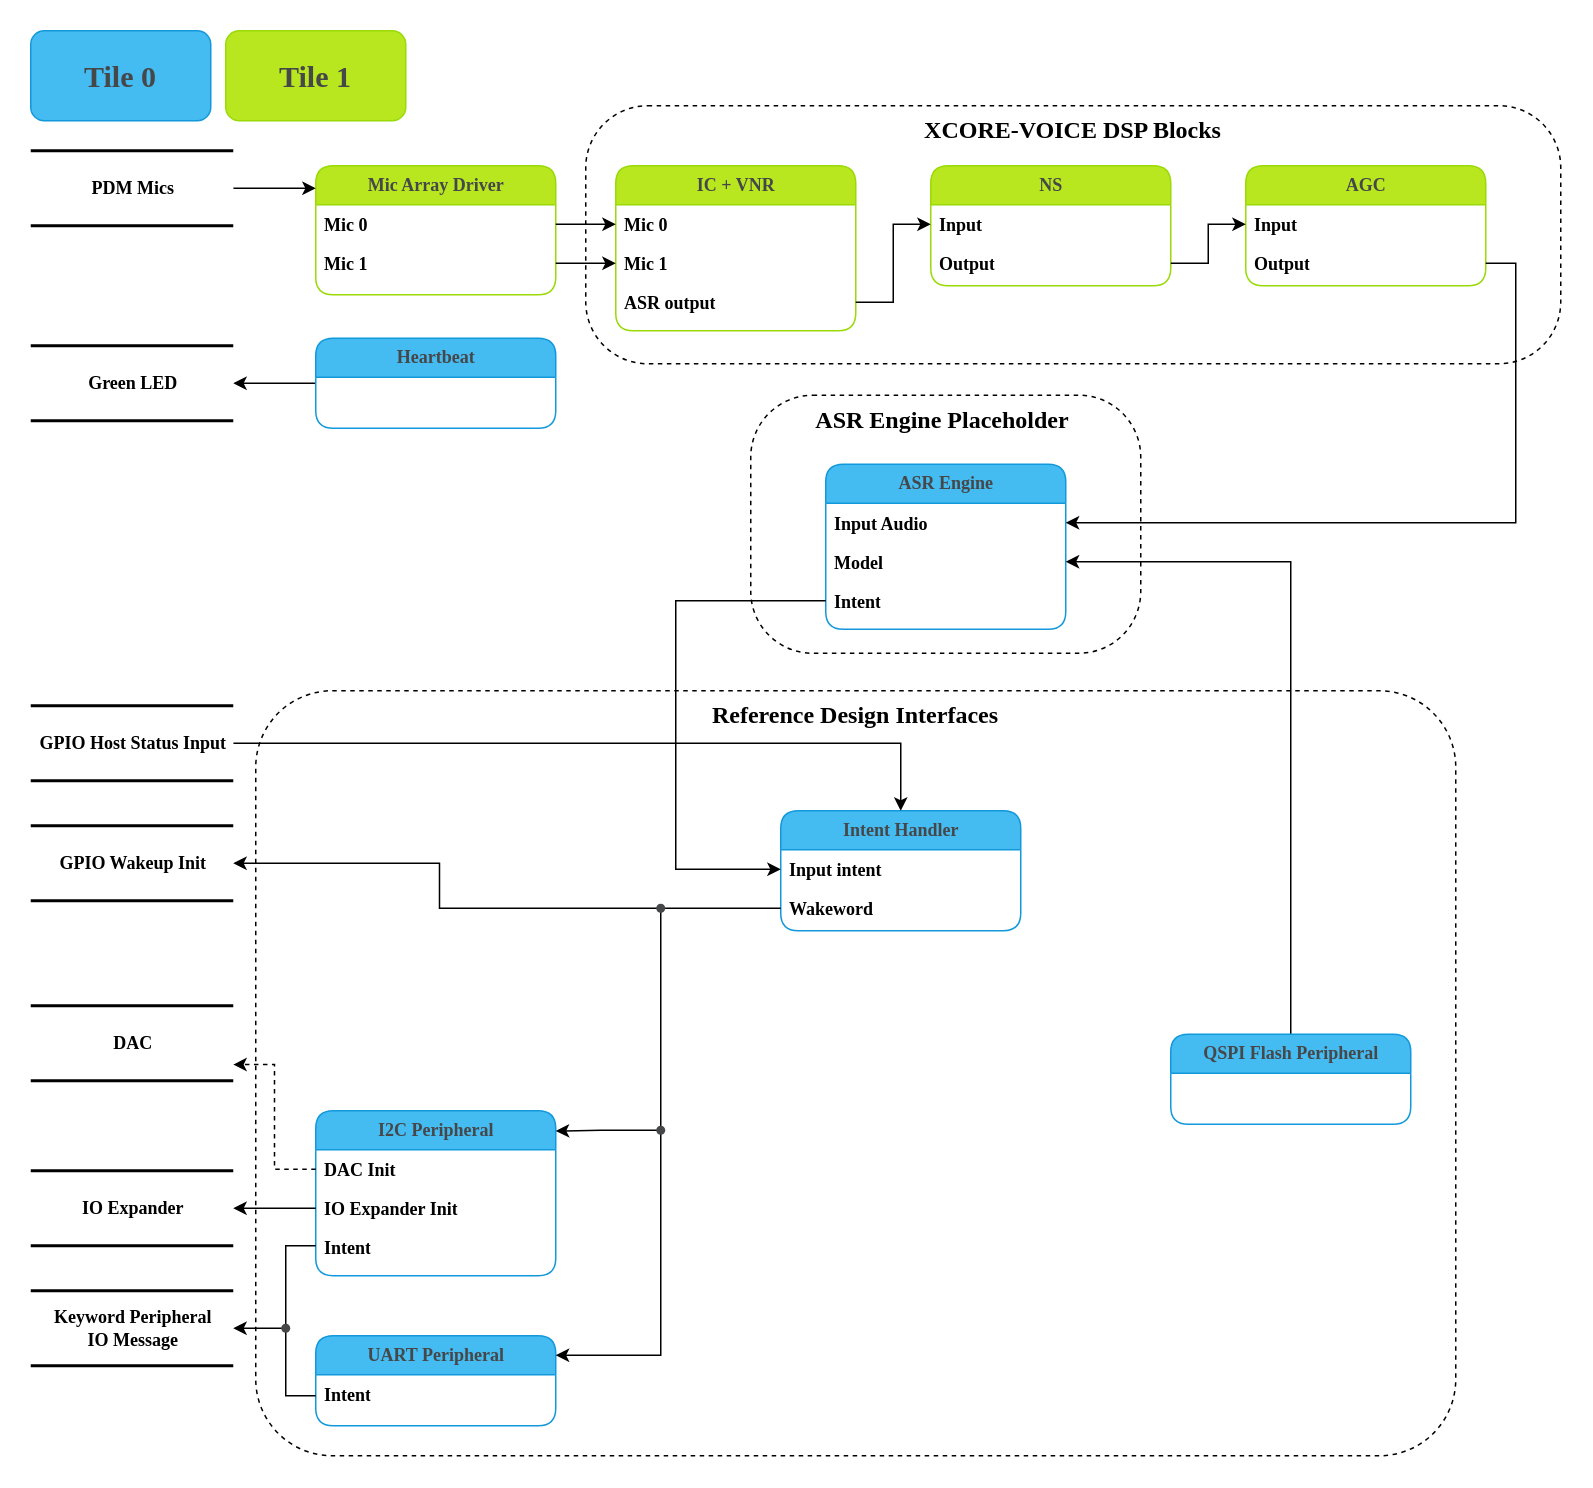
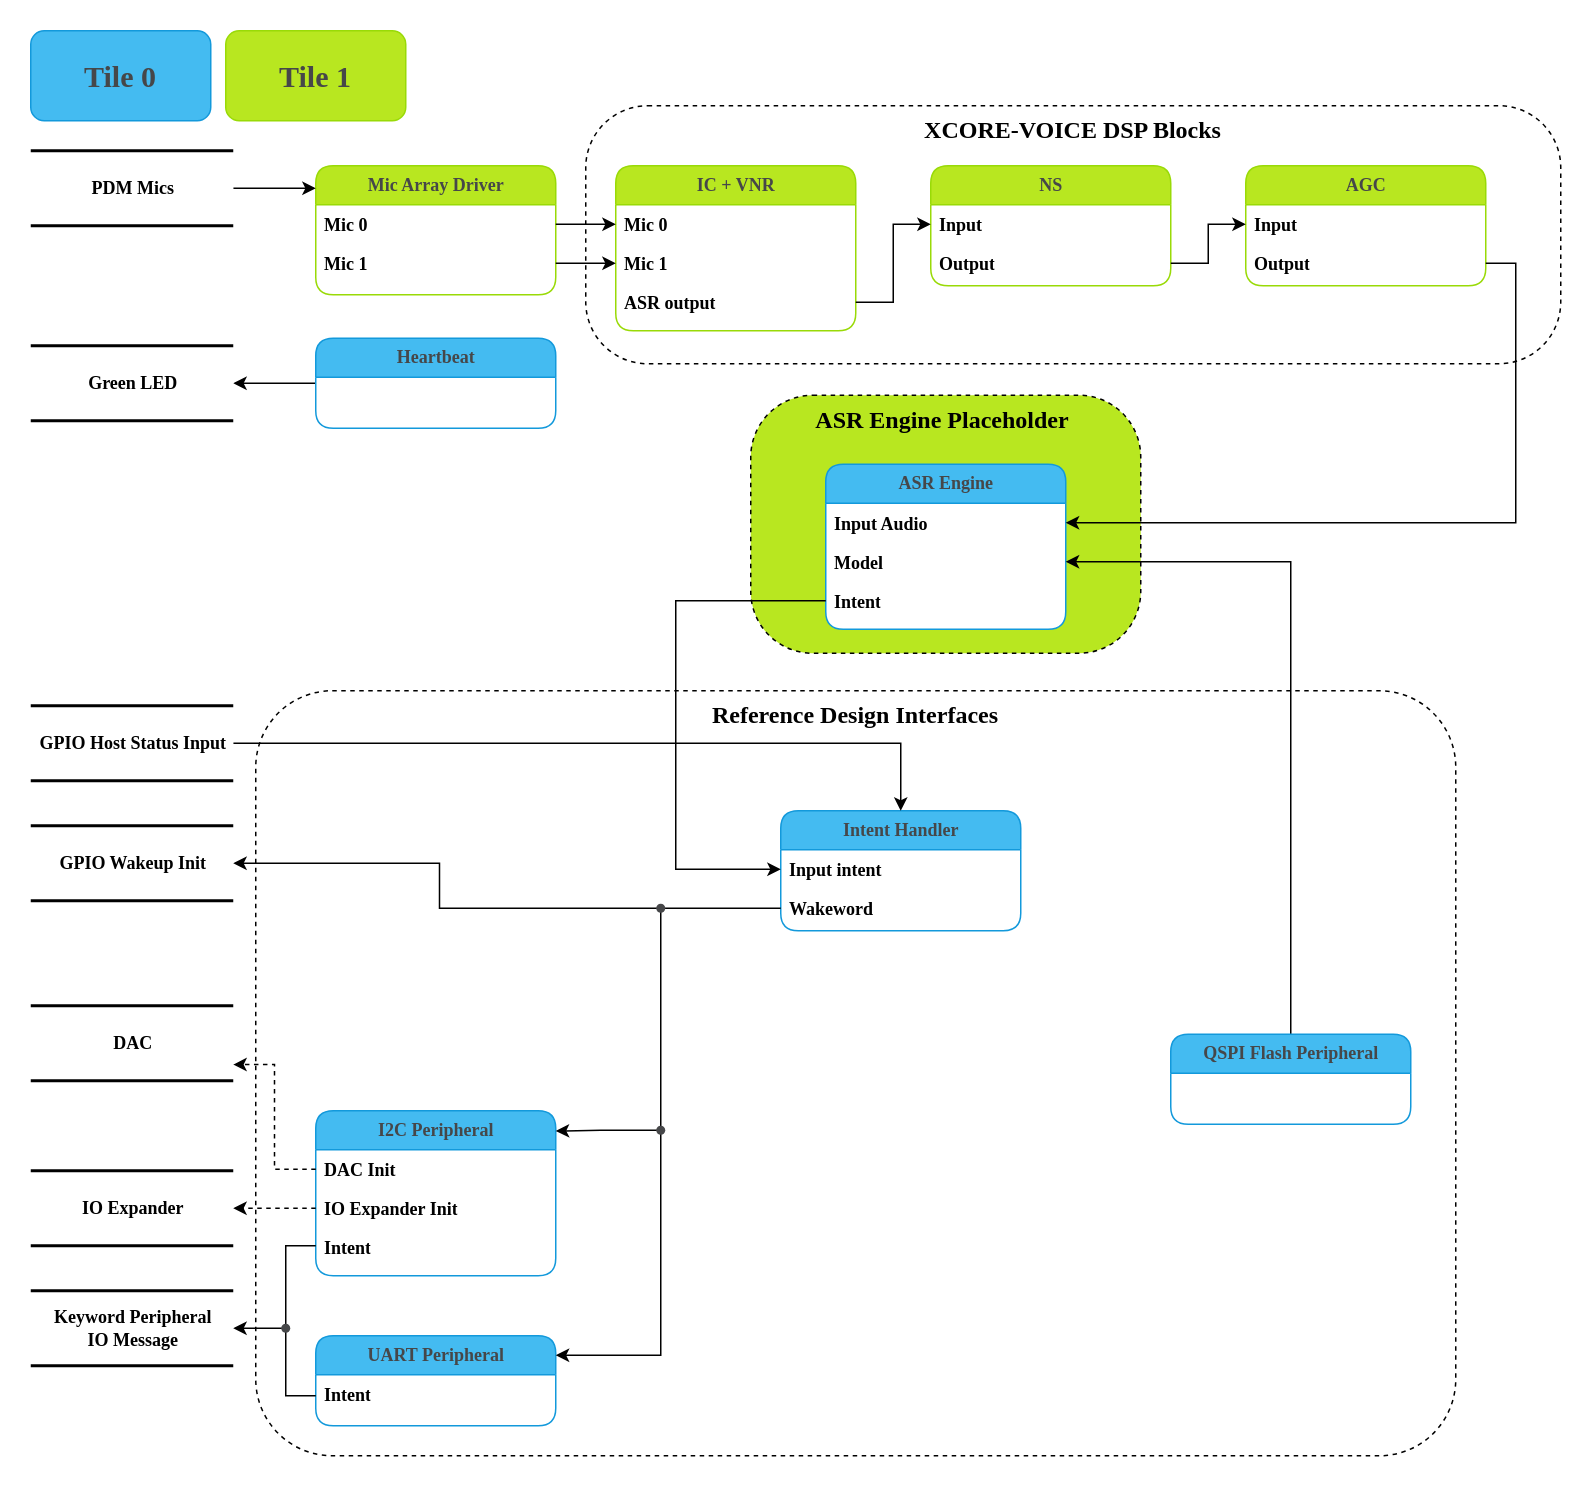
(946, 524) -> (946, 524)
(278, 1208) -> (278, 1208)
